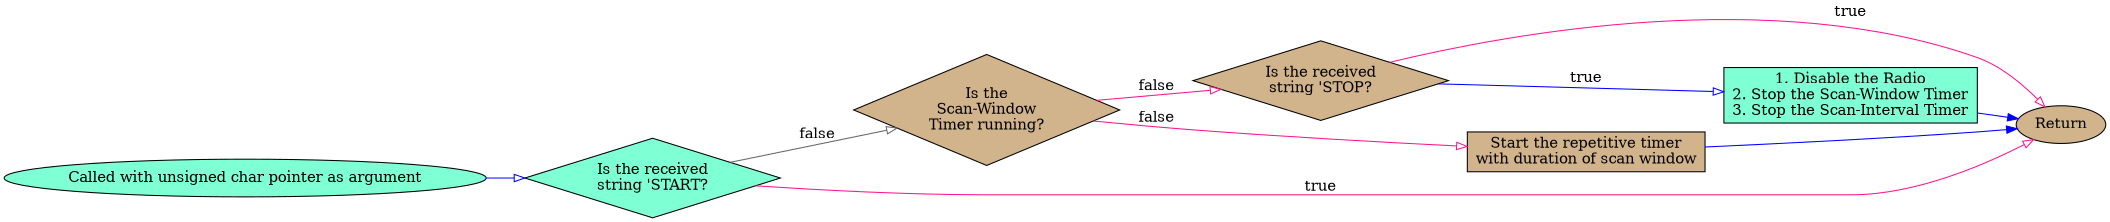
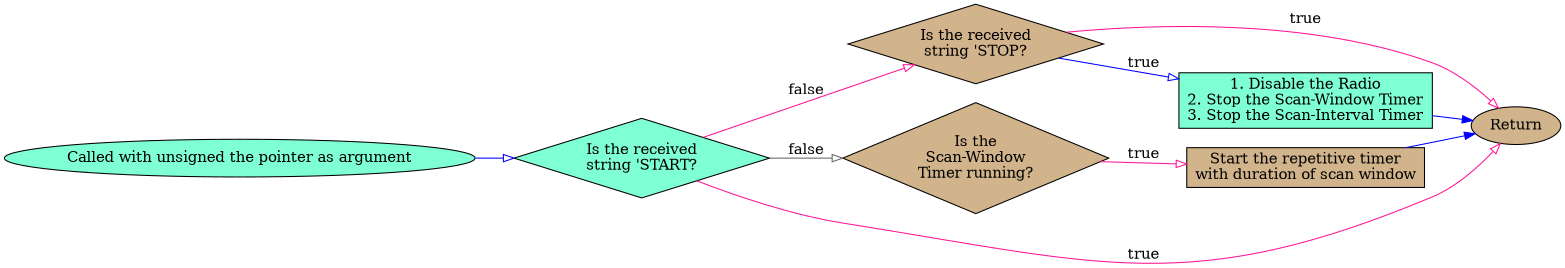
(1154, 95) -> (804, 103)
(1156, 118) -> (1144, 154)
(245, 178) -> (240, 158)
